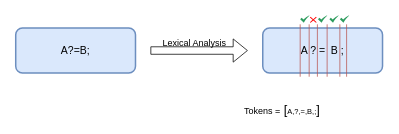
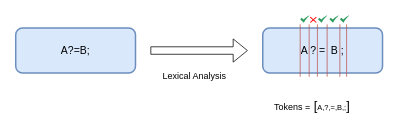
(195, 43) -> (195, 77)
(291, 111) -> (321, 107)
